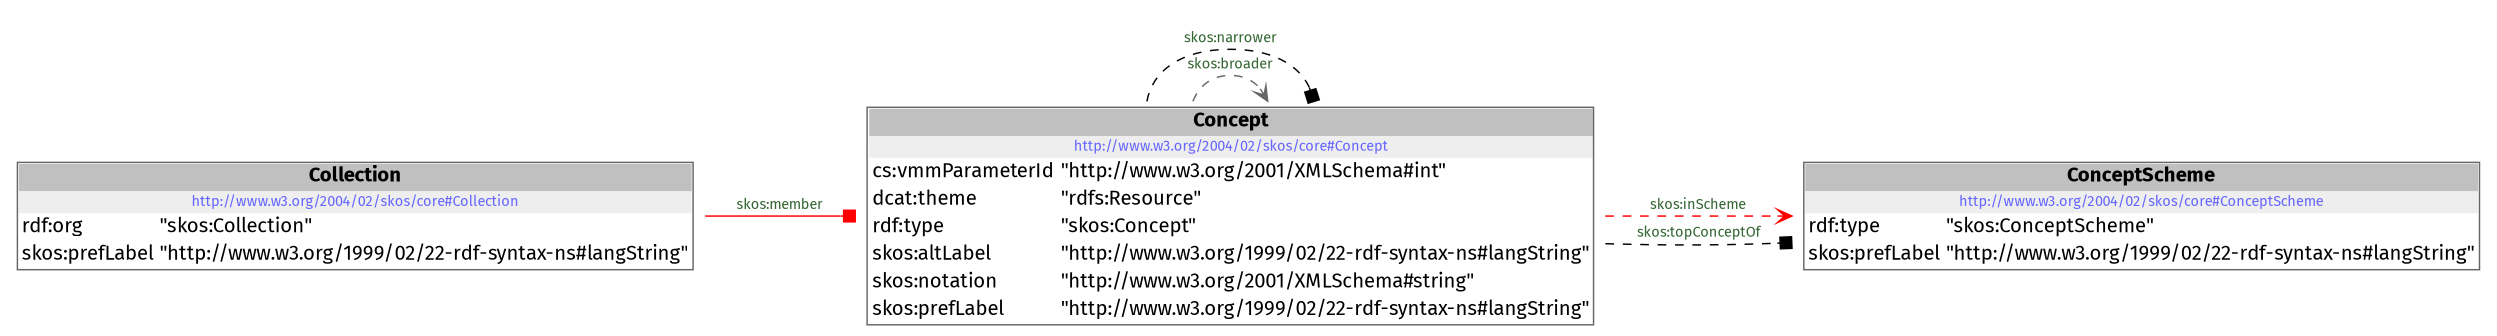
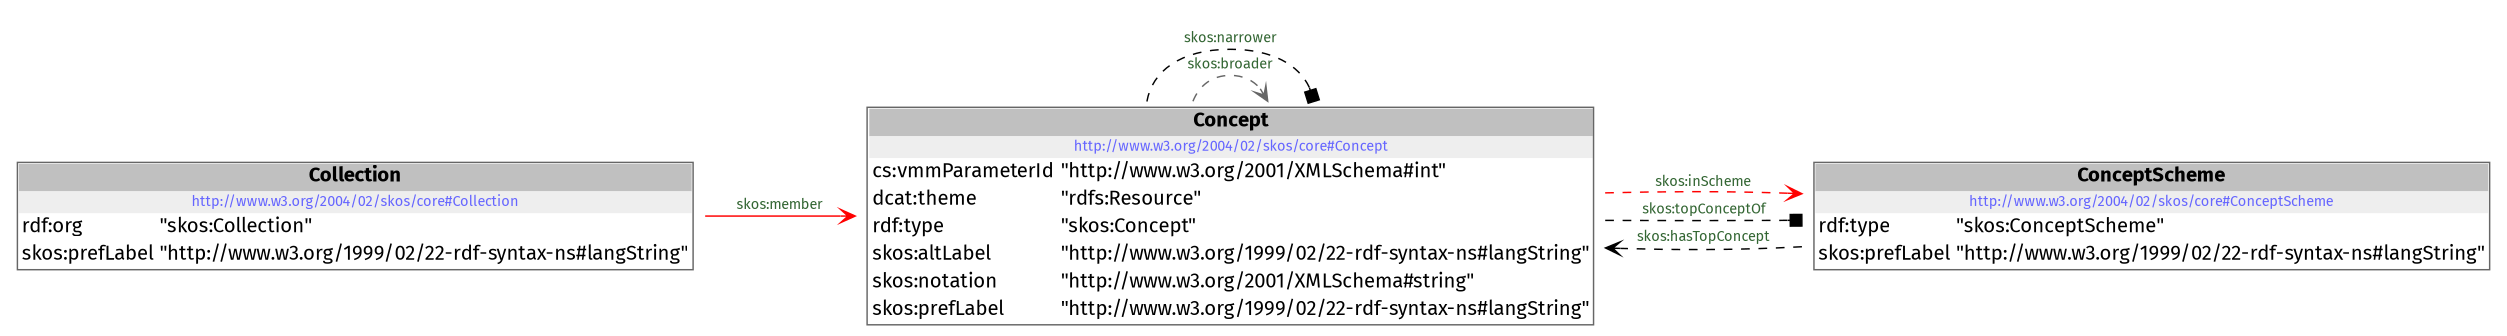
(773, 216) -> (773, 216)
none -> (1711, 249)
